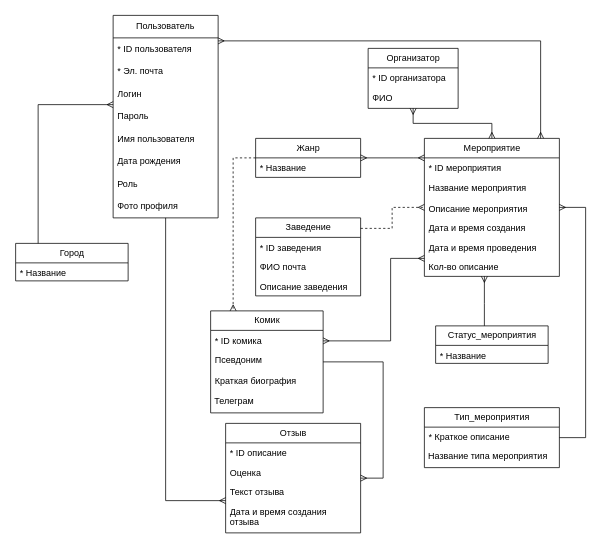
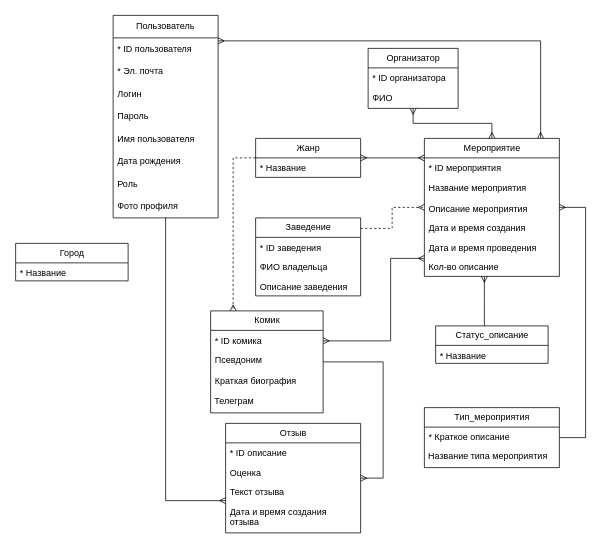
(38, 137) -> none
(281, 268) -> (291, 268)
(492, 336) -> (492, 336)
